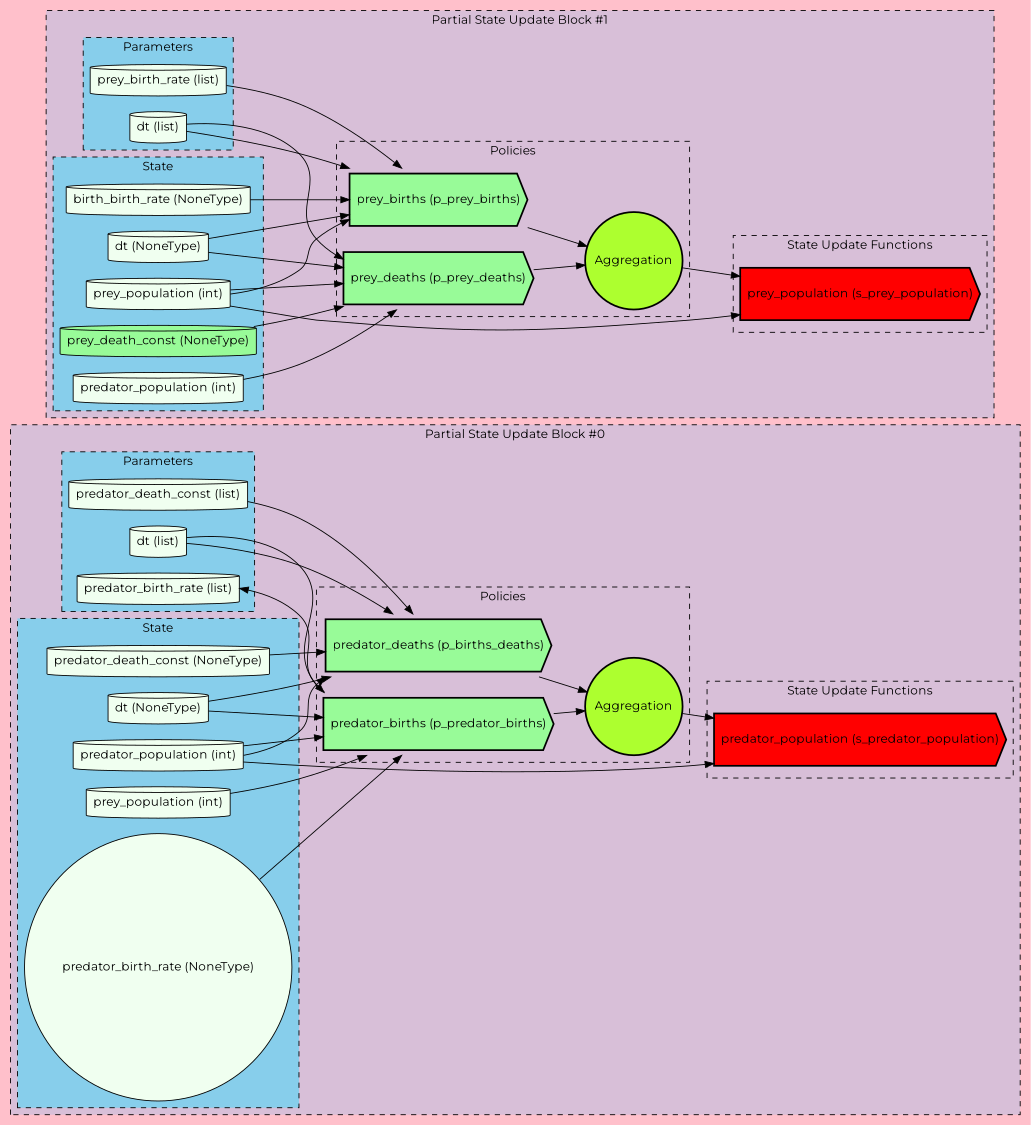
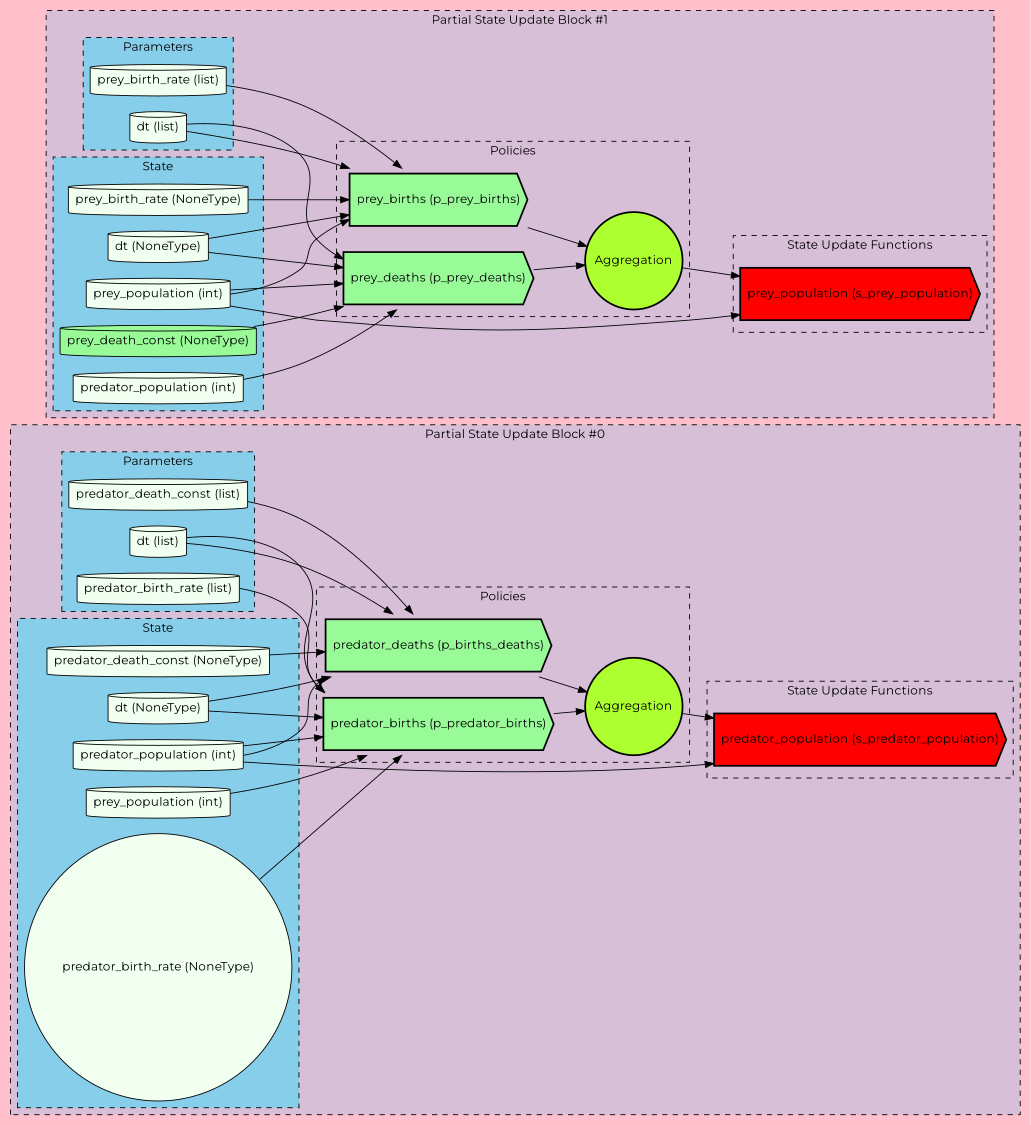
(158, 200) -> (158, 200)
(296, 613) -> (295, 612)
